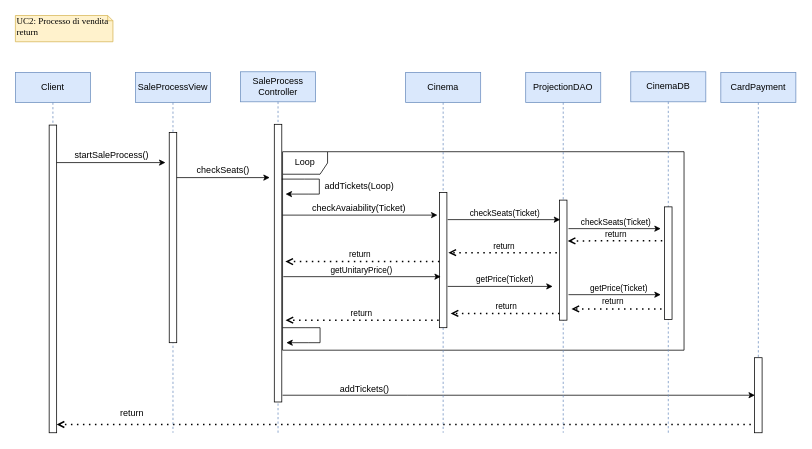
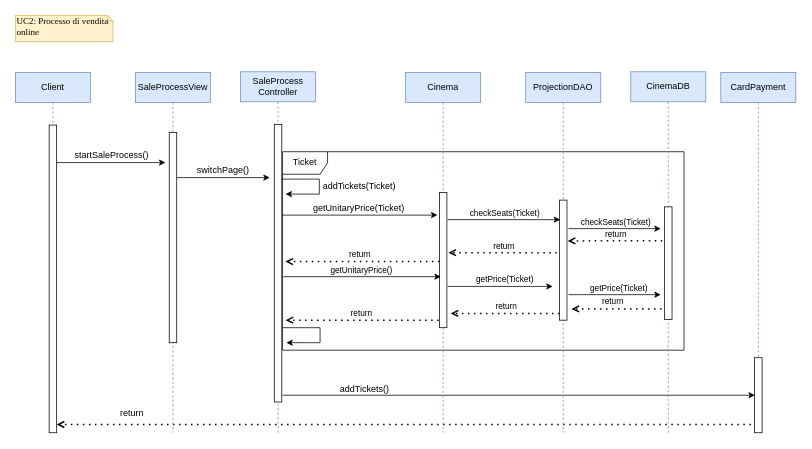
(65, 27) -> (65, 27)
(305, 162) -> (305, 162)
(223, 171) -> (223, 171)
(359, 186) -> (359, 186)
(359, 208) -> (359, 208)
